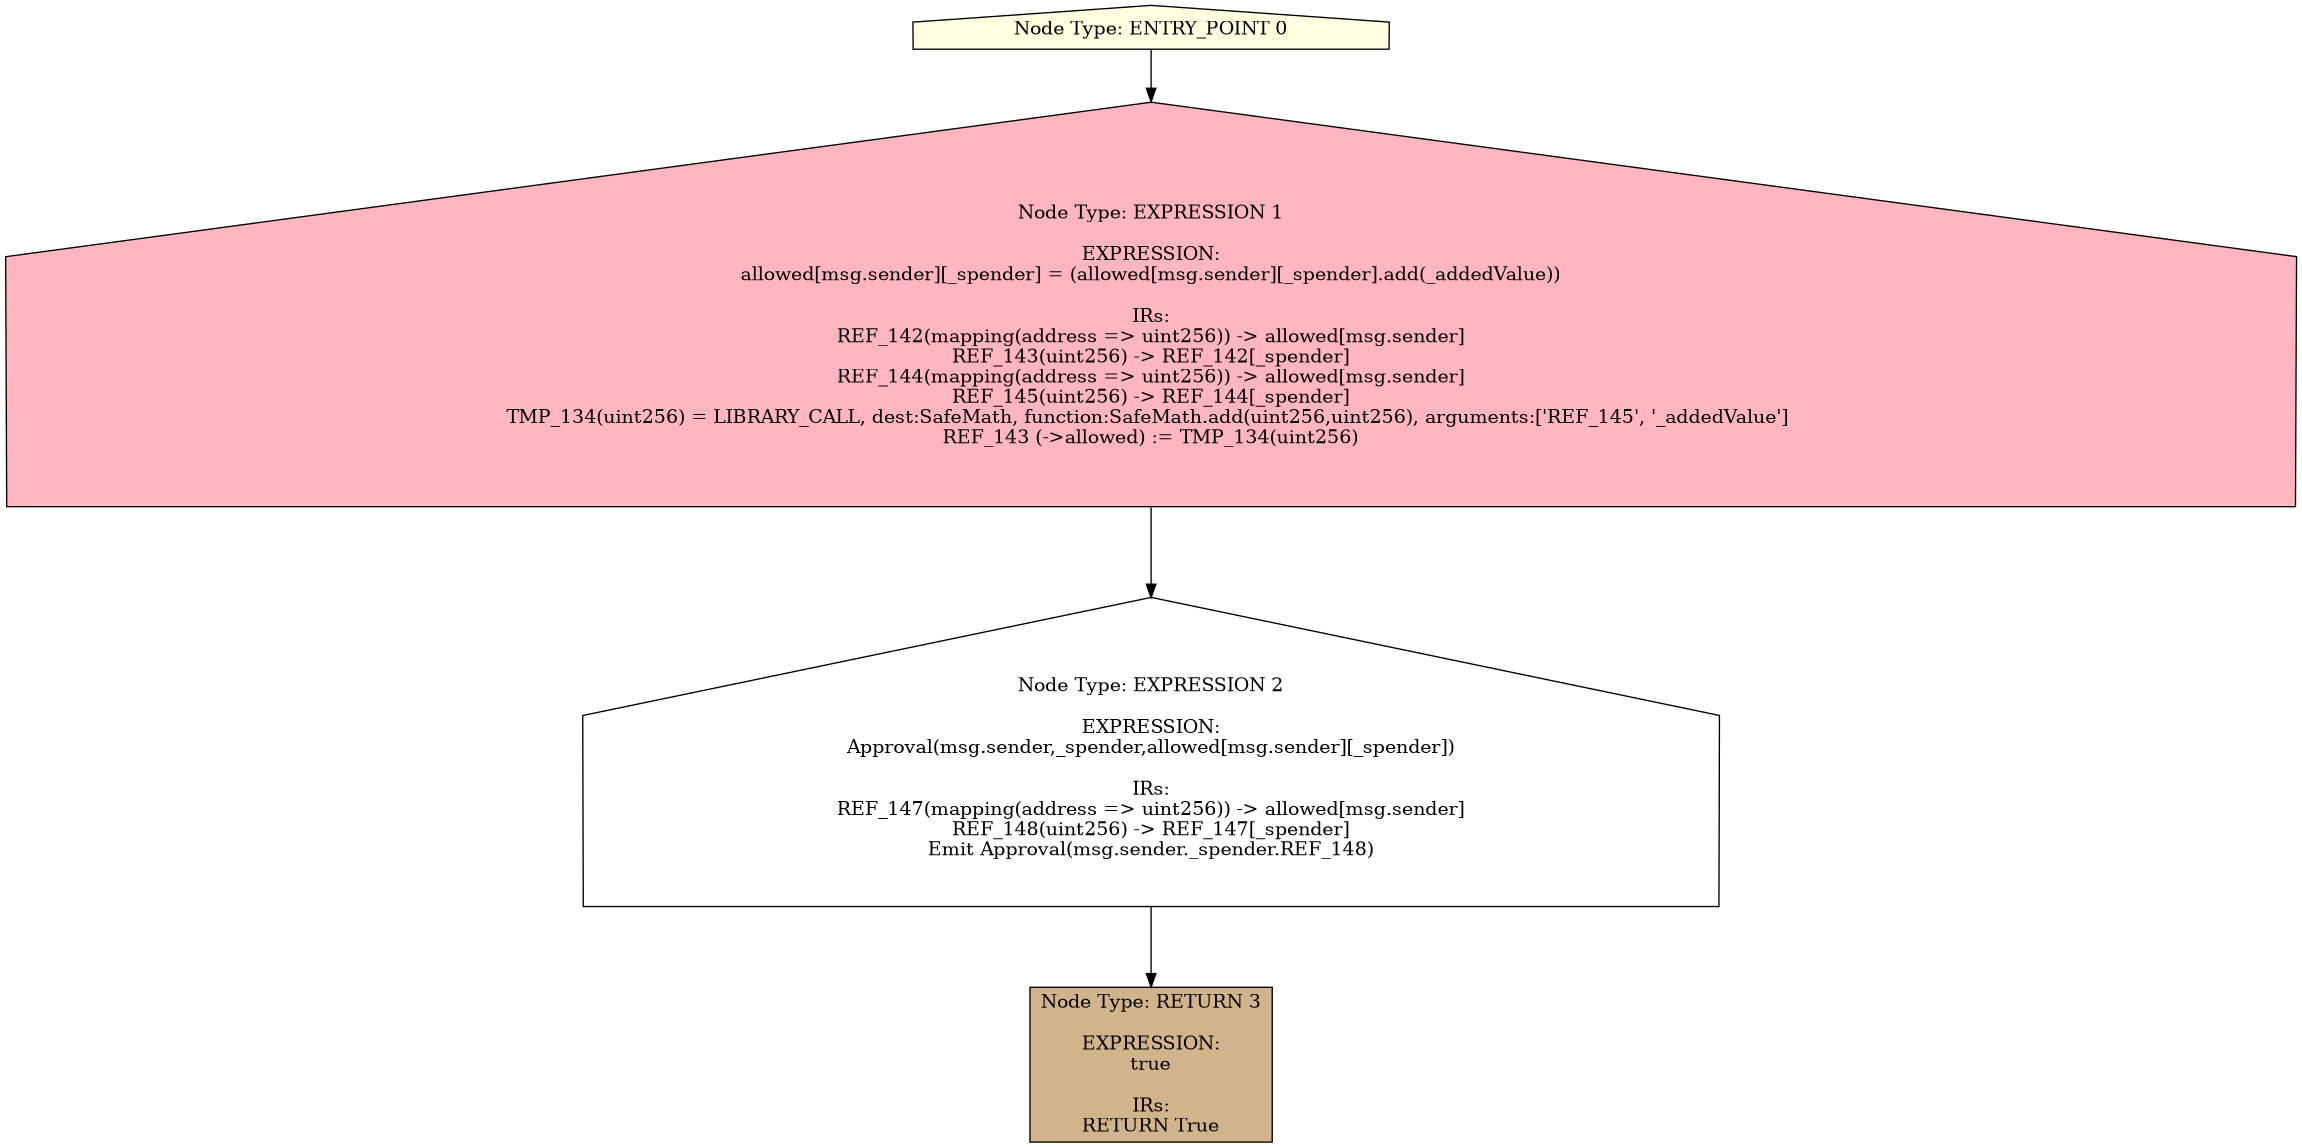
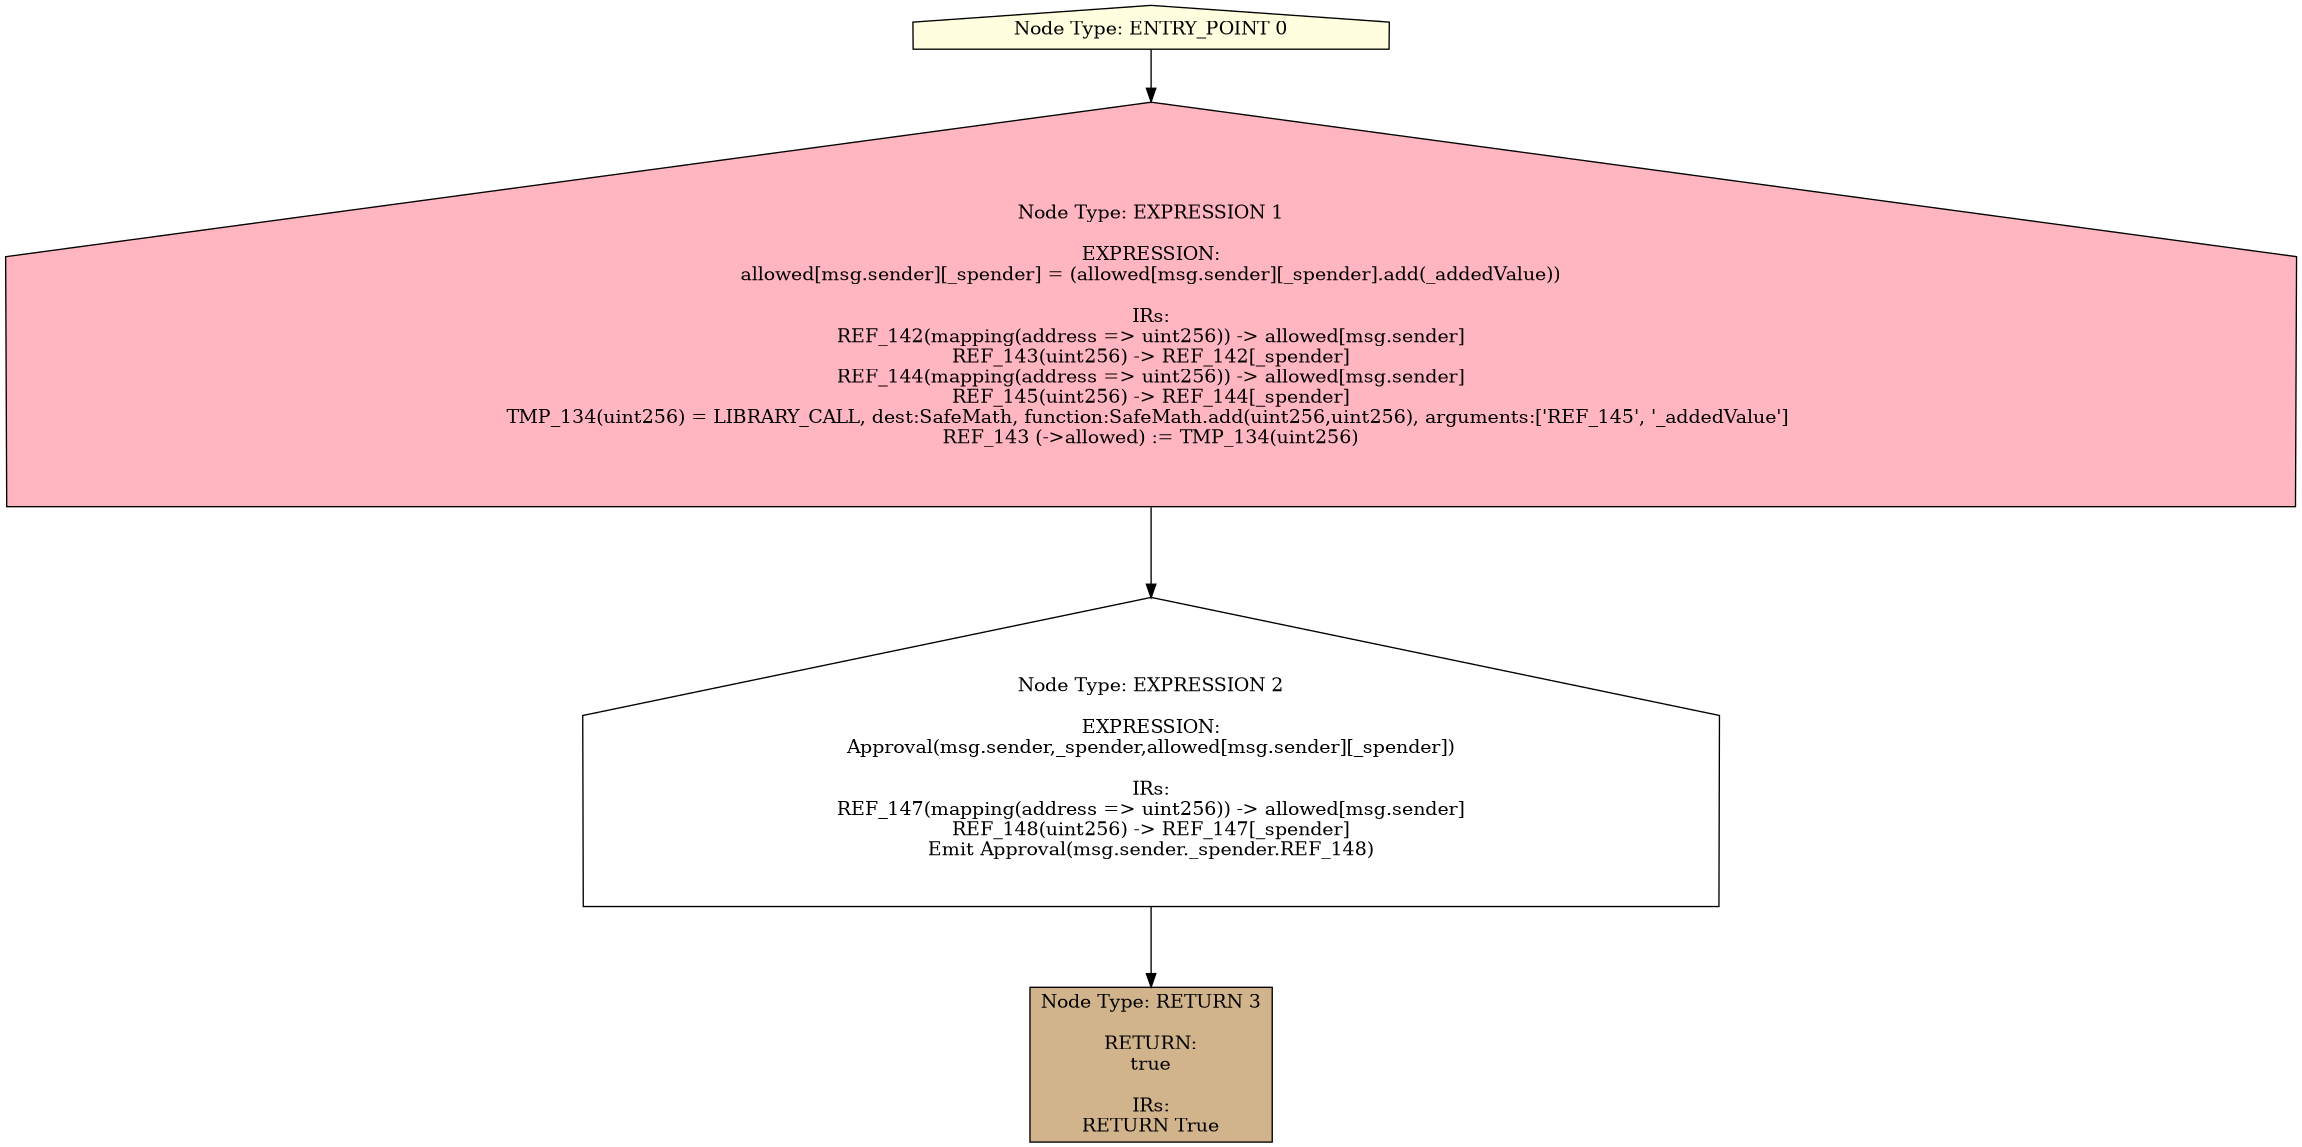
(1151, 1065) -> (1151, 1065)
